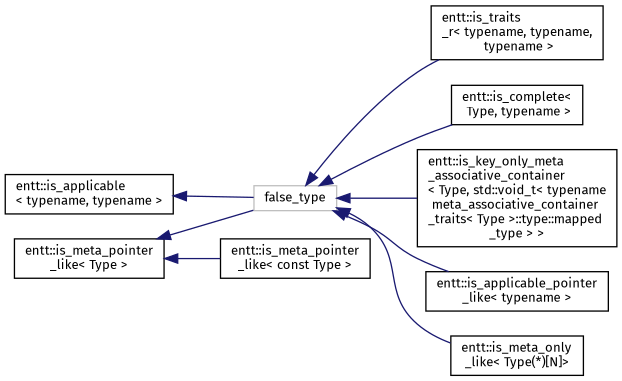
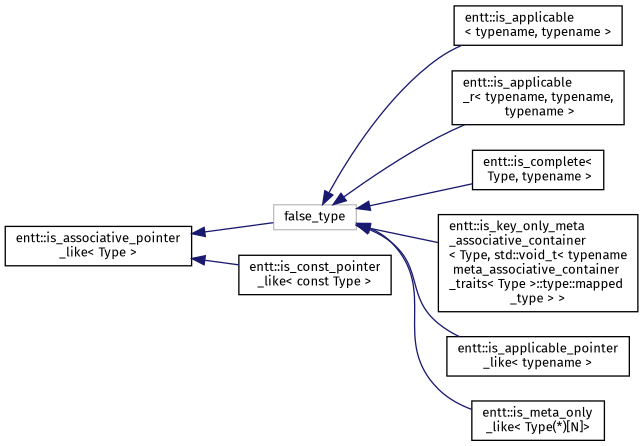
(517, 33) -> (538, 98)
(220, 197) -> (385, 109)
(89, 259) -> (98, 246)
(295, 259) -> (315, 275)
